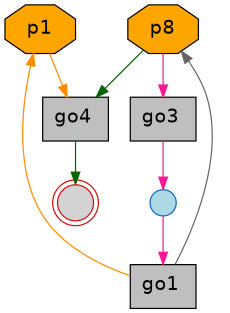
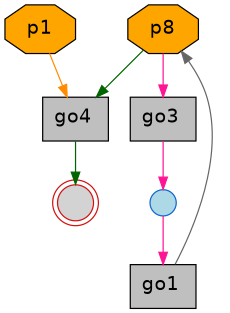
(33, 195) -> none
